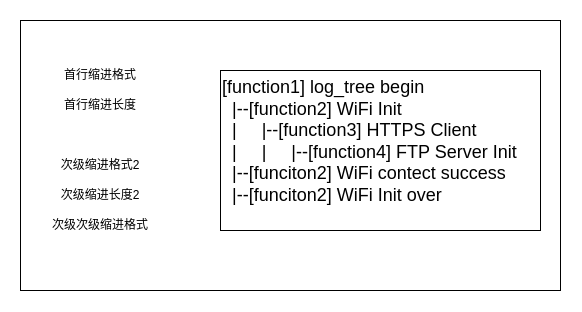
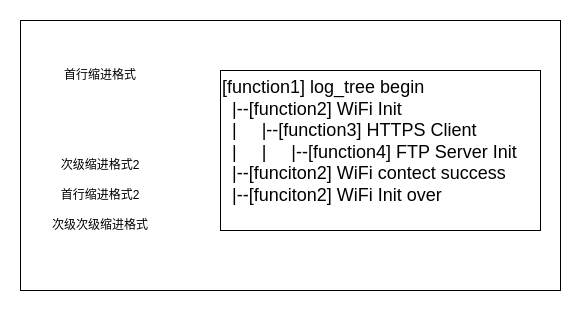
(101, 106) -> none
(101, 196) -> (101, 196)
